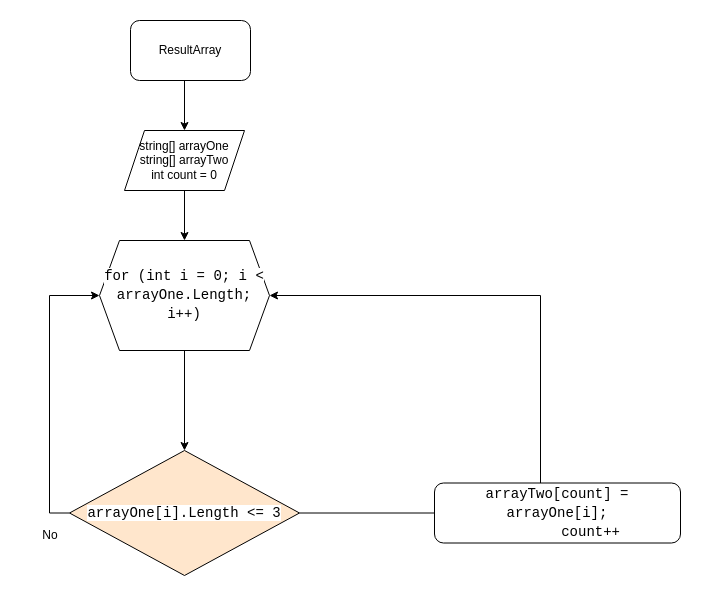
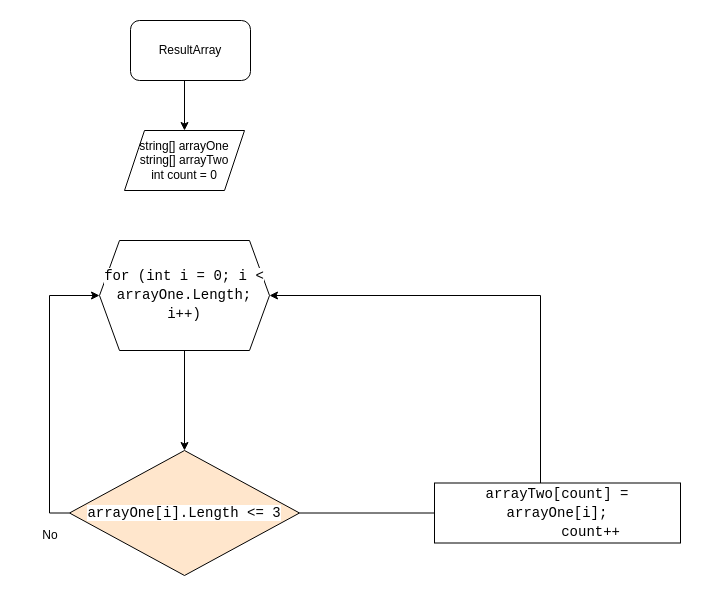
(185, 212) -> none
(558, 513) -> (558, 513)
